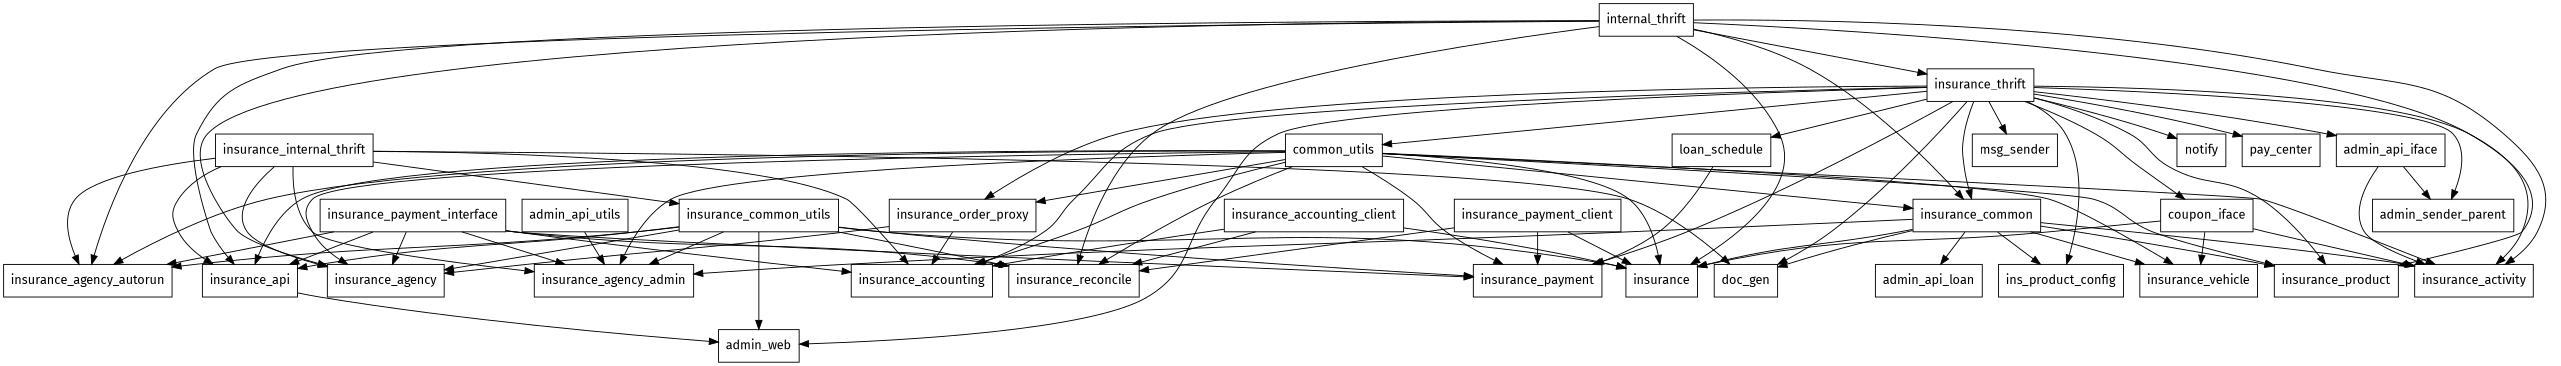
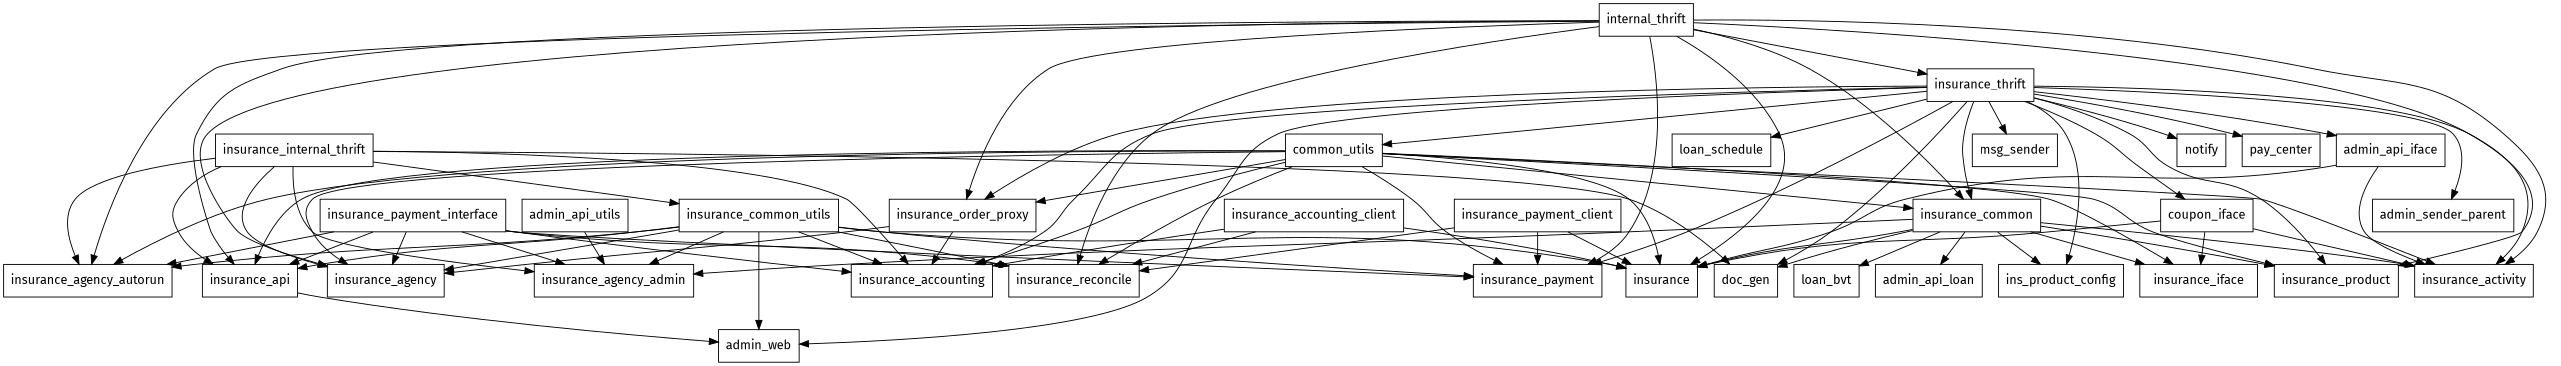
none -> (1249, 39)
(940, 166) -> none
(2414, 179) -> (2031, 179)
(1678, 215) -> (1655, 158)
none -> (827, 243)
none -> (1827, 281)
(2199, 281) -> (2199, 281)
